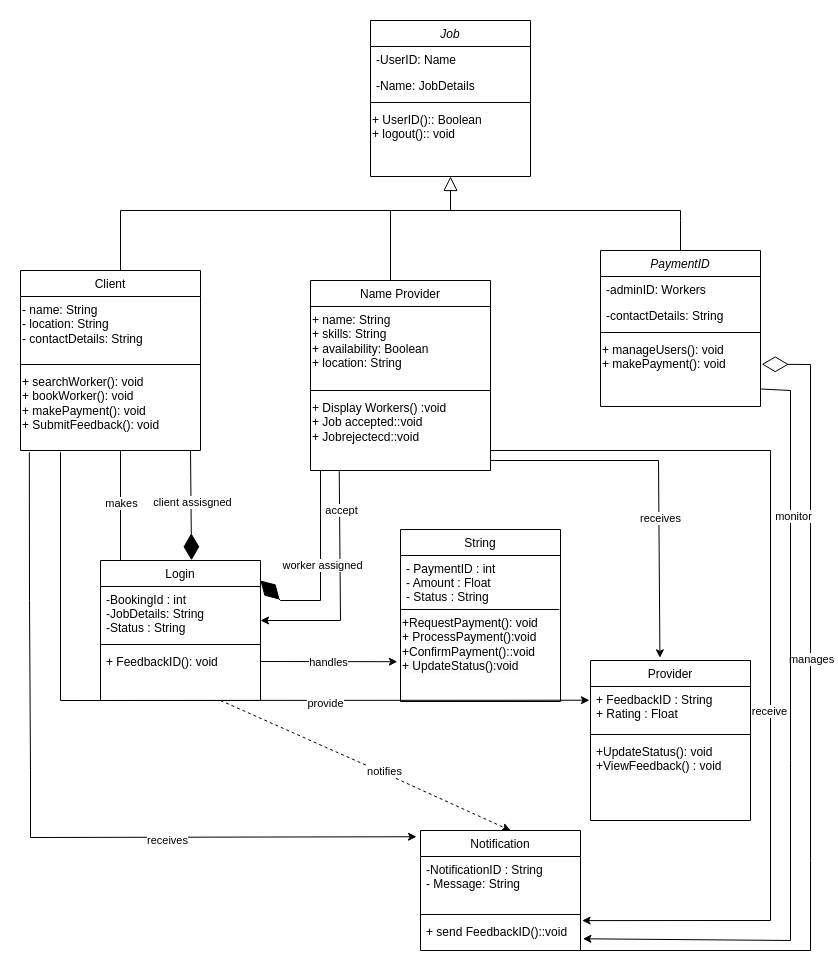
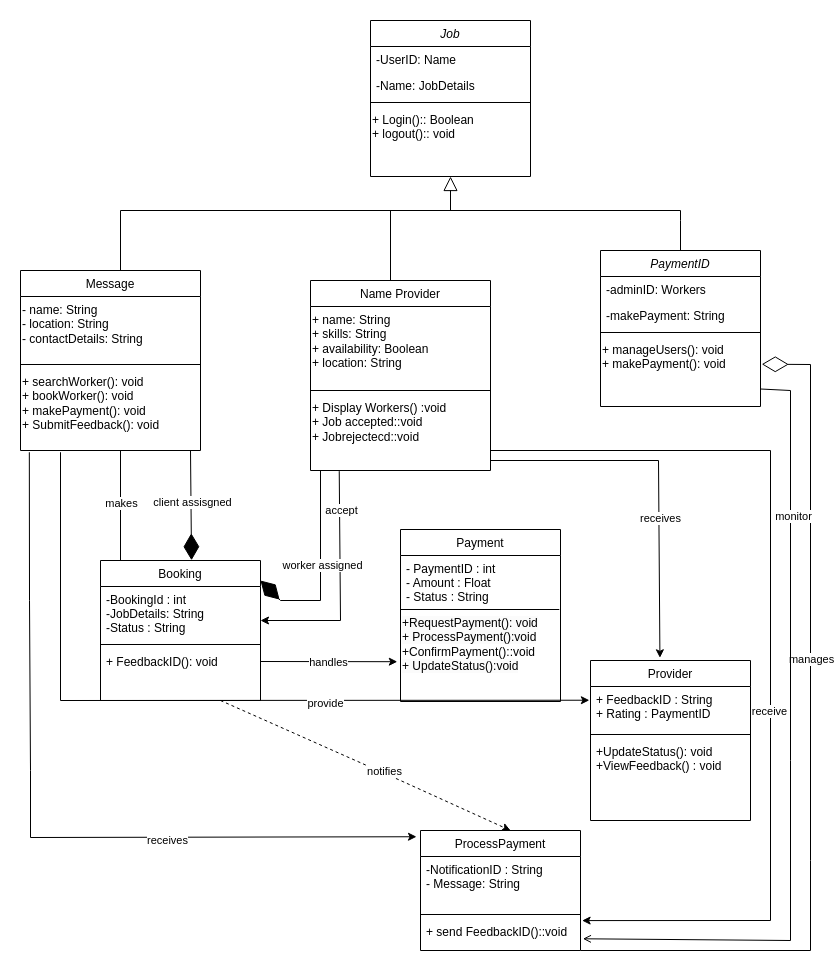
(432, 128) -> (427, 128)
(110, 284) -> (110, 284)
(675, 316) -> (669, 316)
(480, 543) -> (480, 543)
(180, 574) -> (180, 574)
(659, 700) -> (659, 700)
(500, 844) -> (500, 844)
(591, 939) -> (589, 939)
